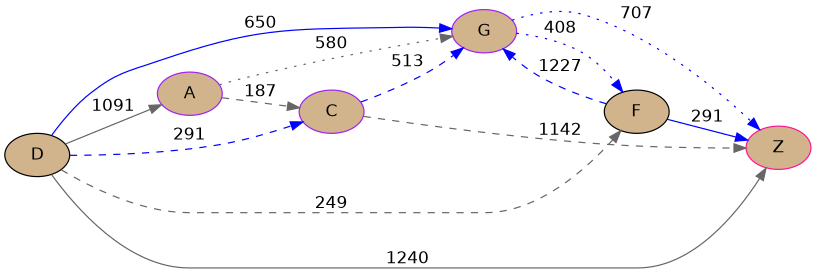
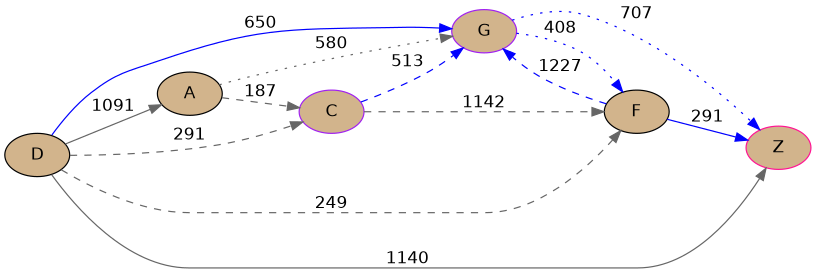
(190, 94) -> (190, 94)
(548, 139) -> (478, 112)
(182, 150) -> (182, 150)
(408, 259) -> (408, 259)
